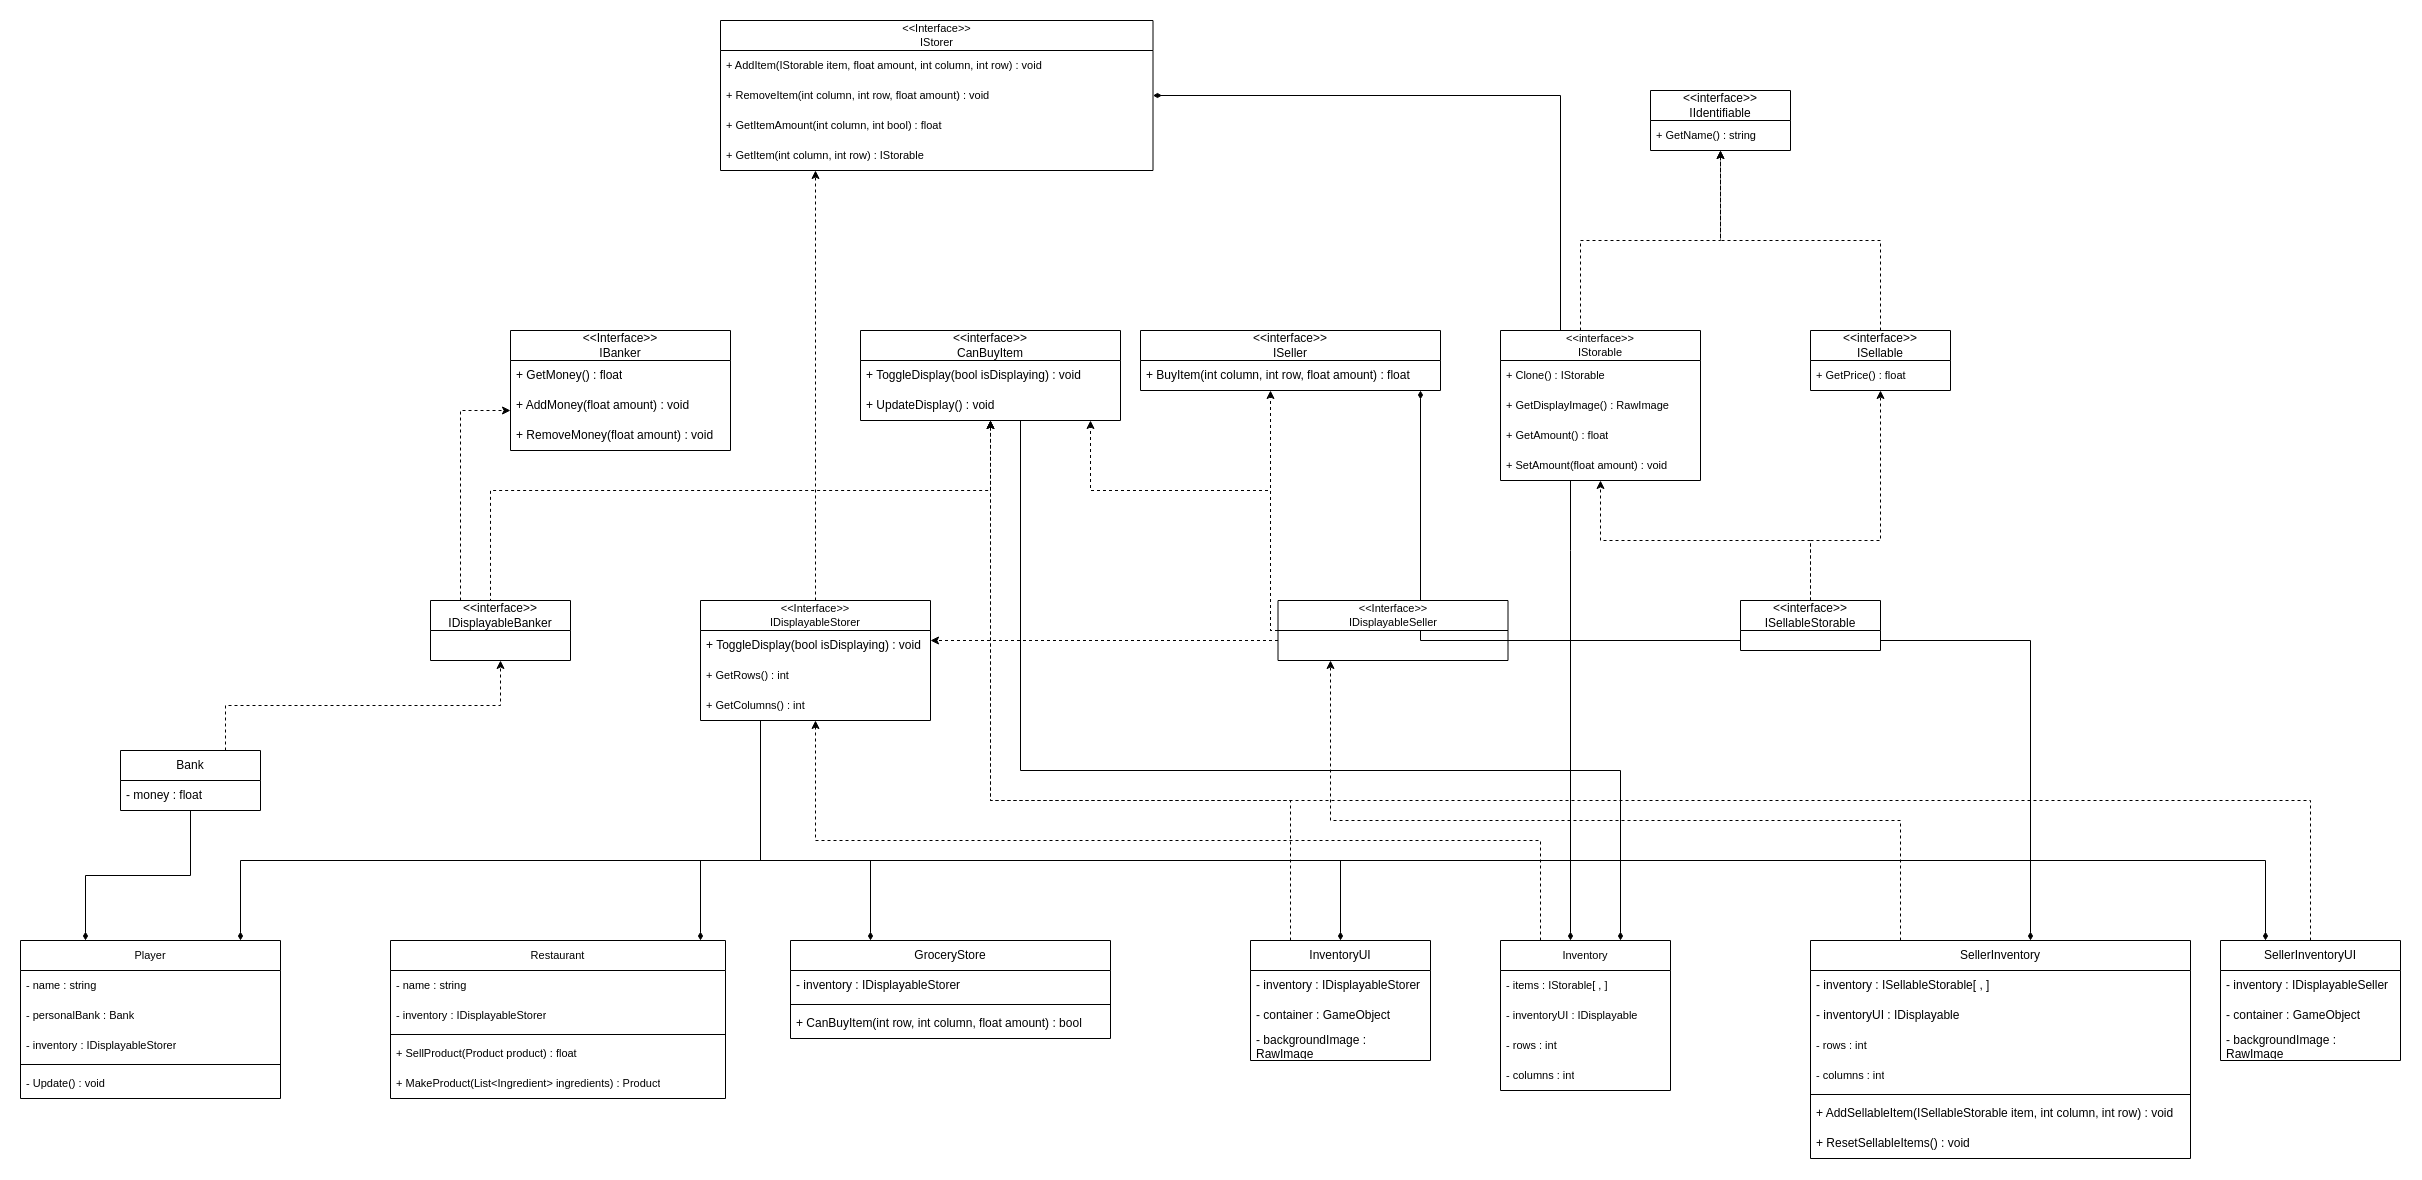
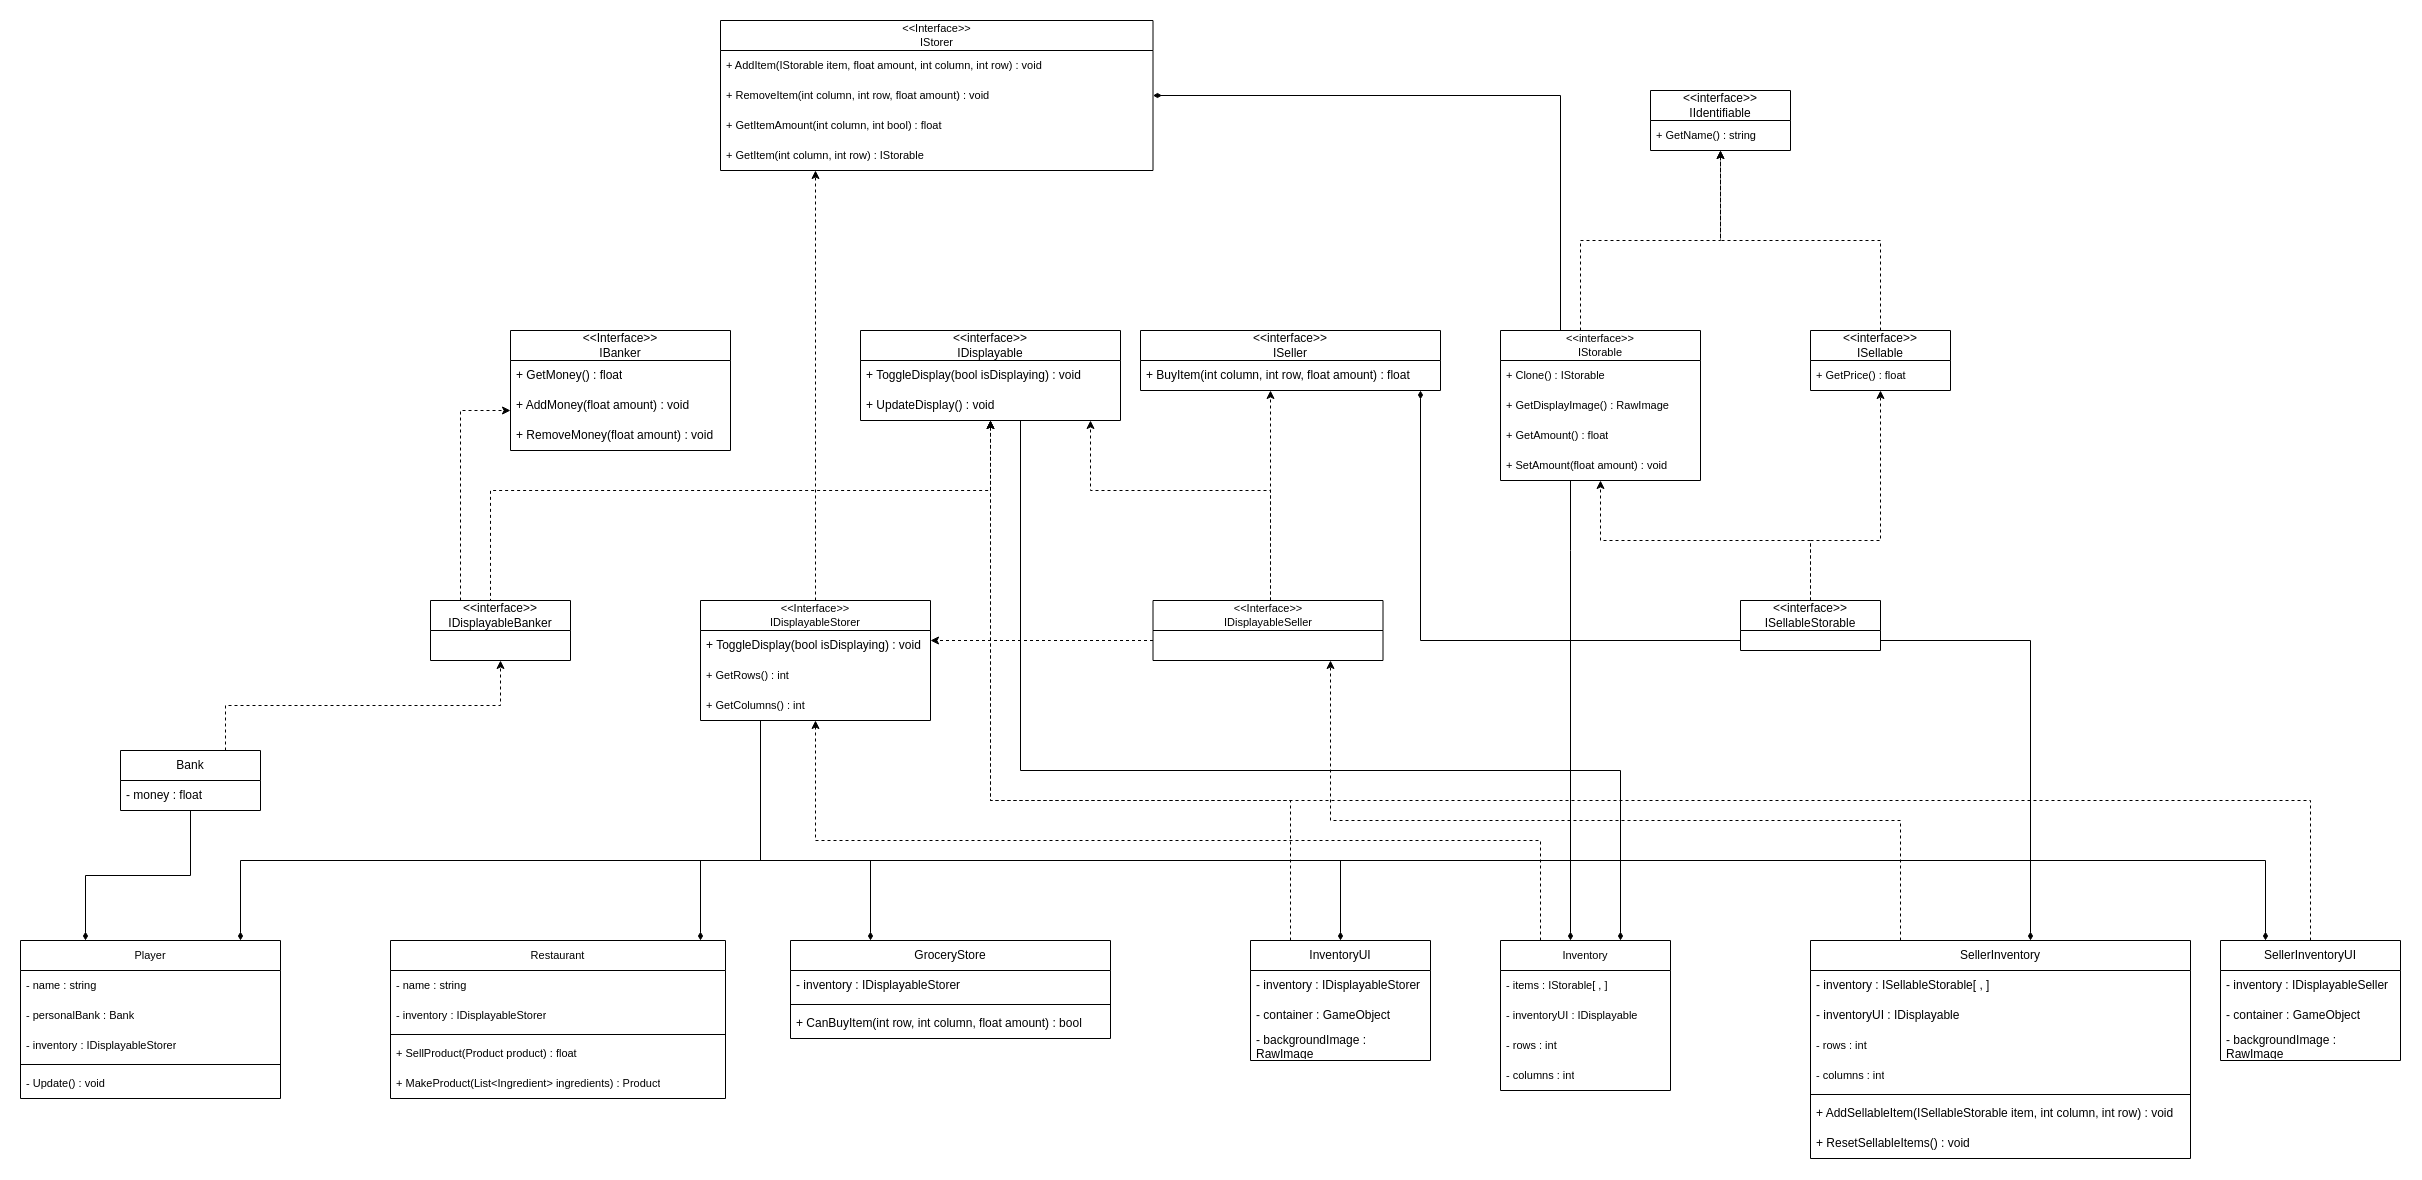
(991, 346) -> (991, 346)
(1393, 631) -> (1268, 631)
